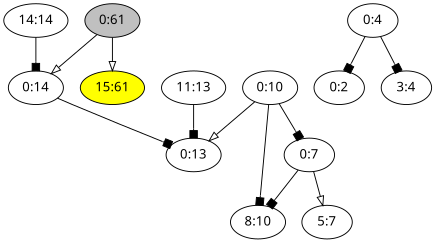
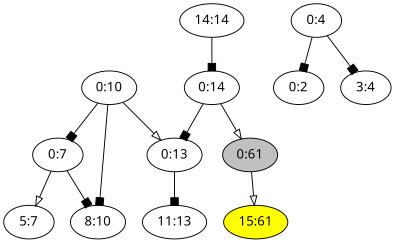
(78, 51) -> (229, 117)
(194, 117) -> (175, 184)
